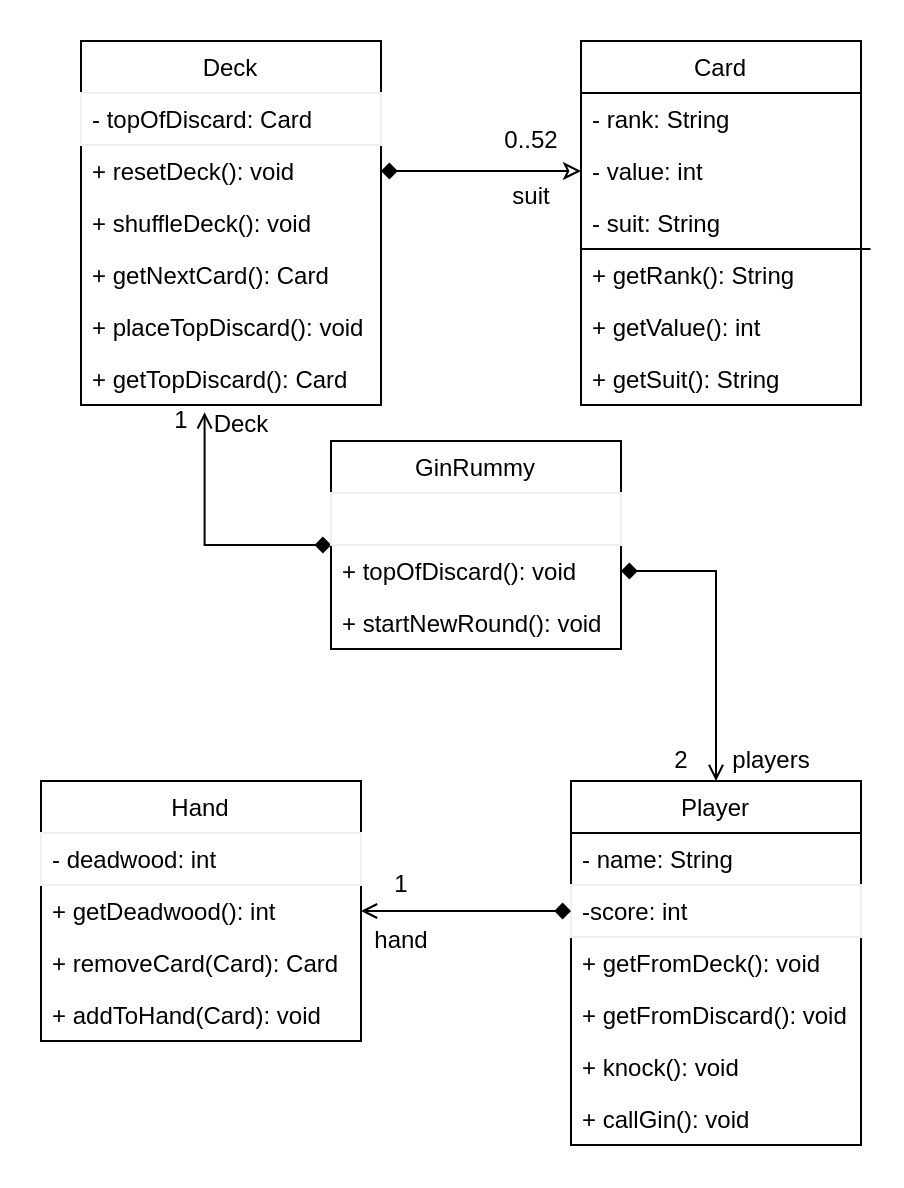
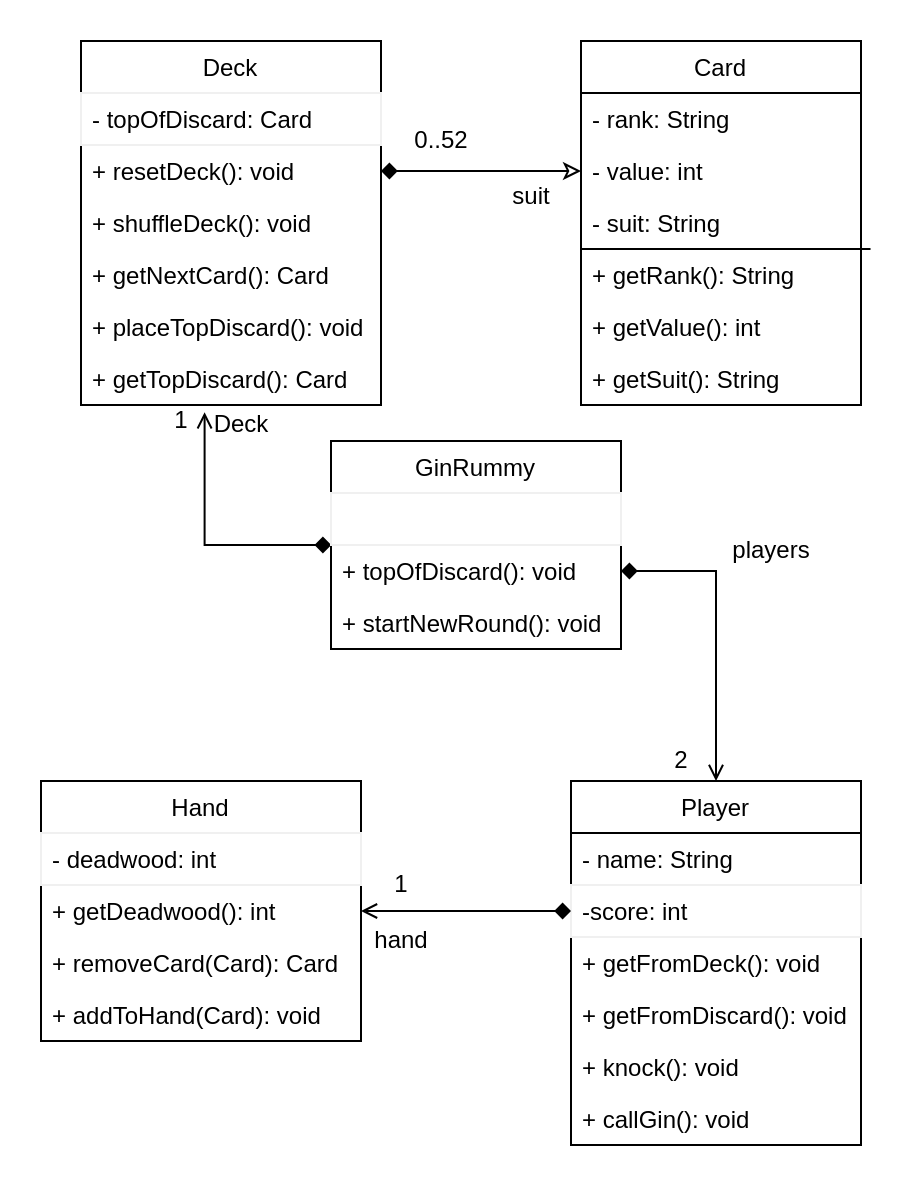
(531, 141) -> (441, 141)
(771, 761) -> (771, 551)
